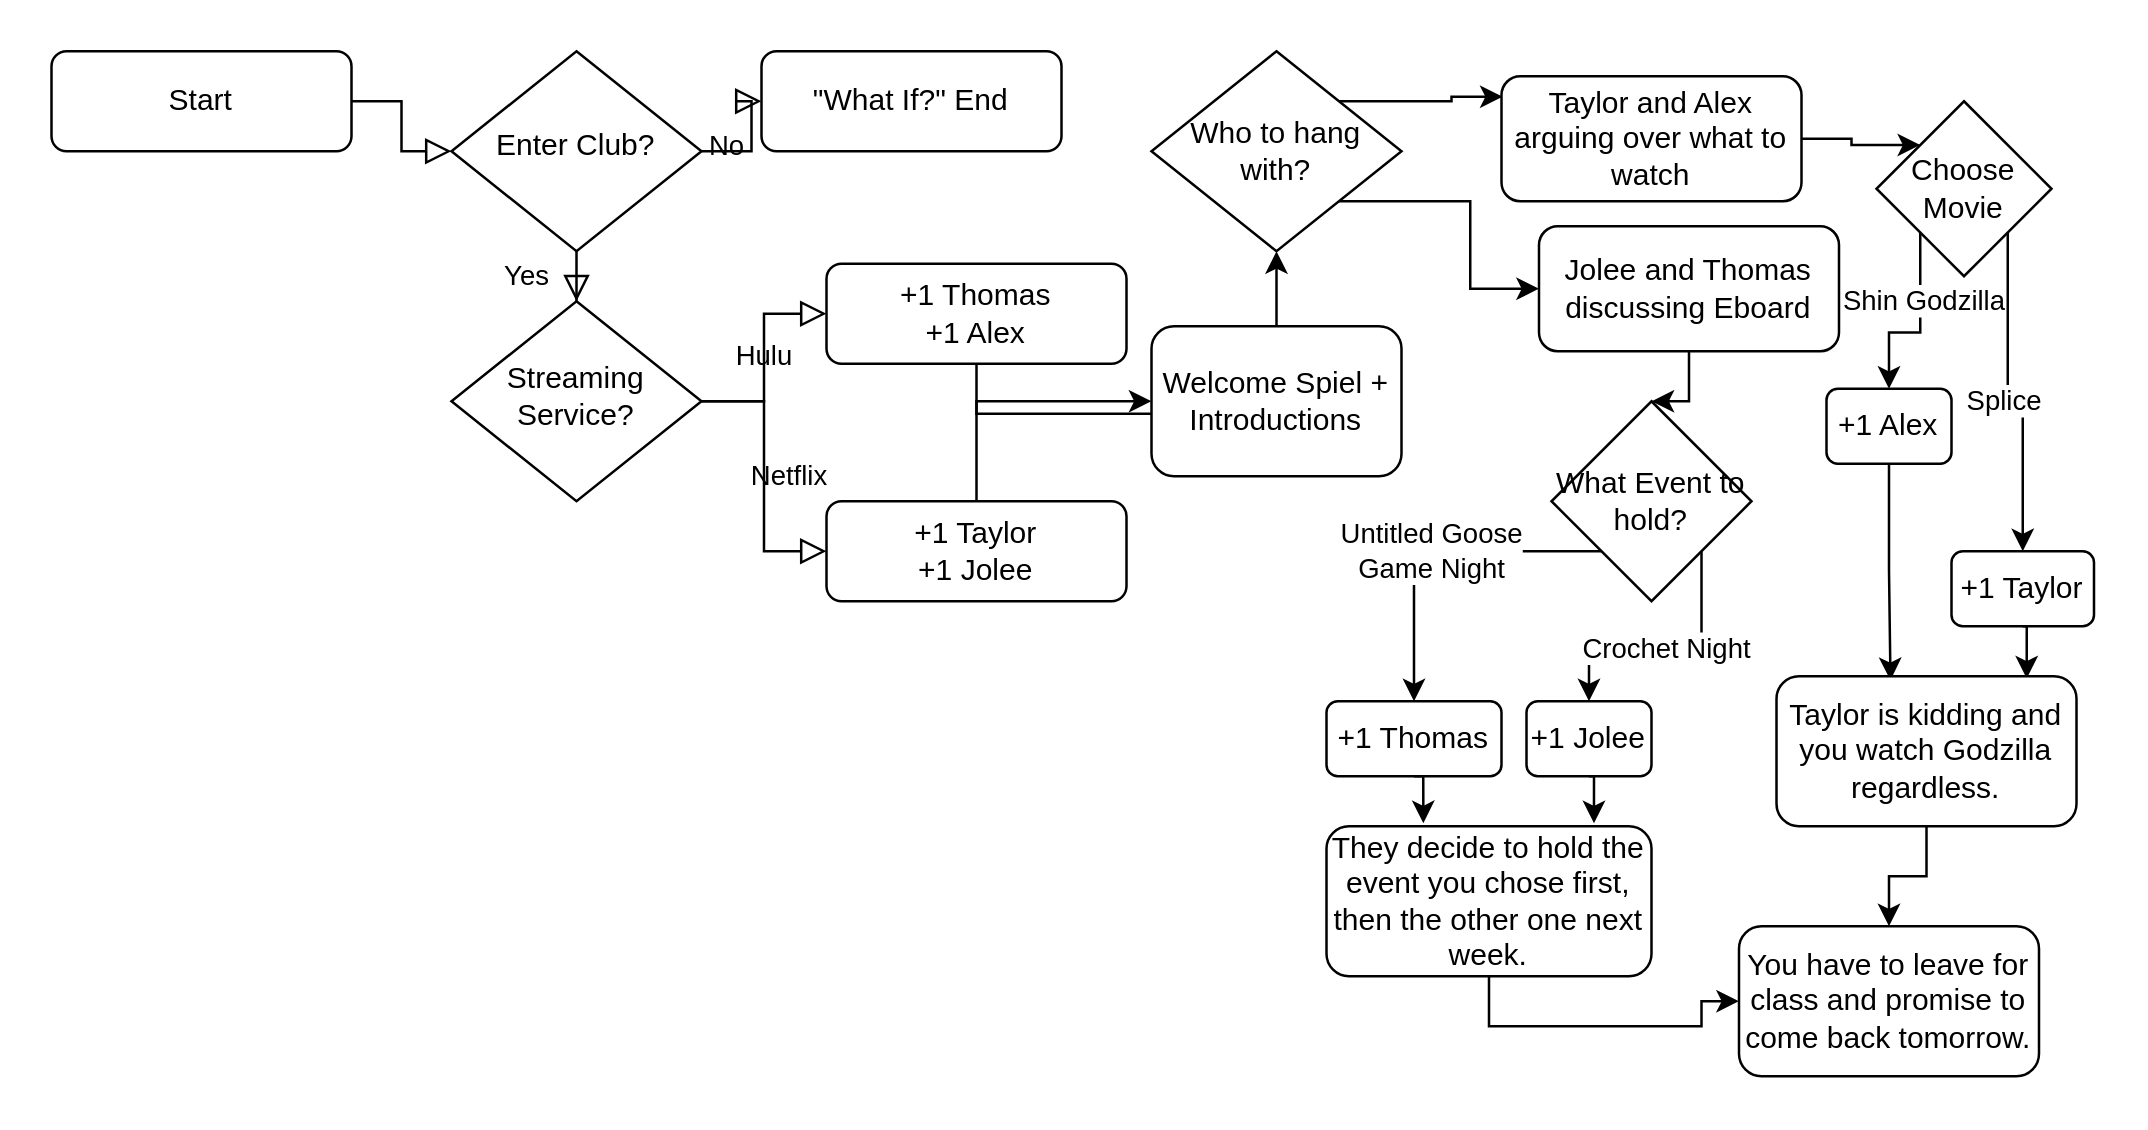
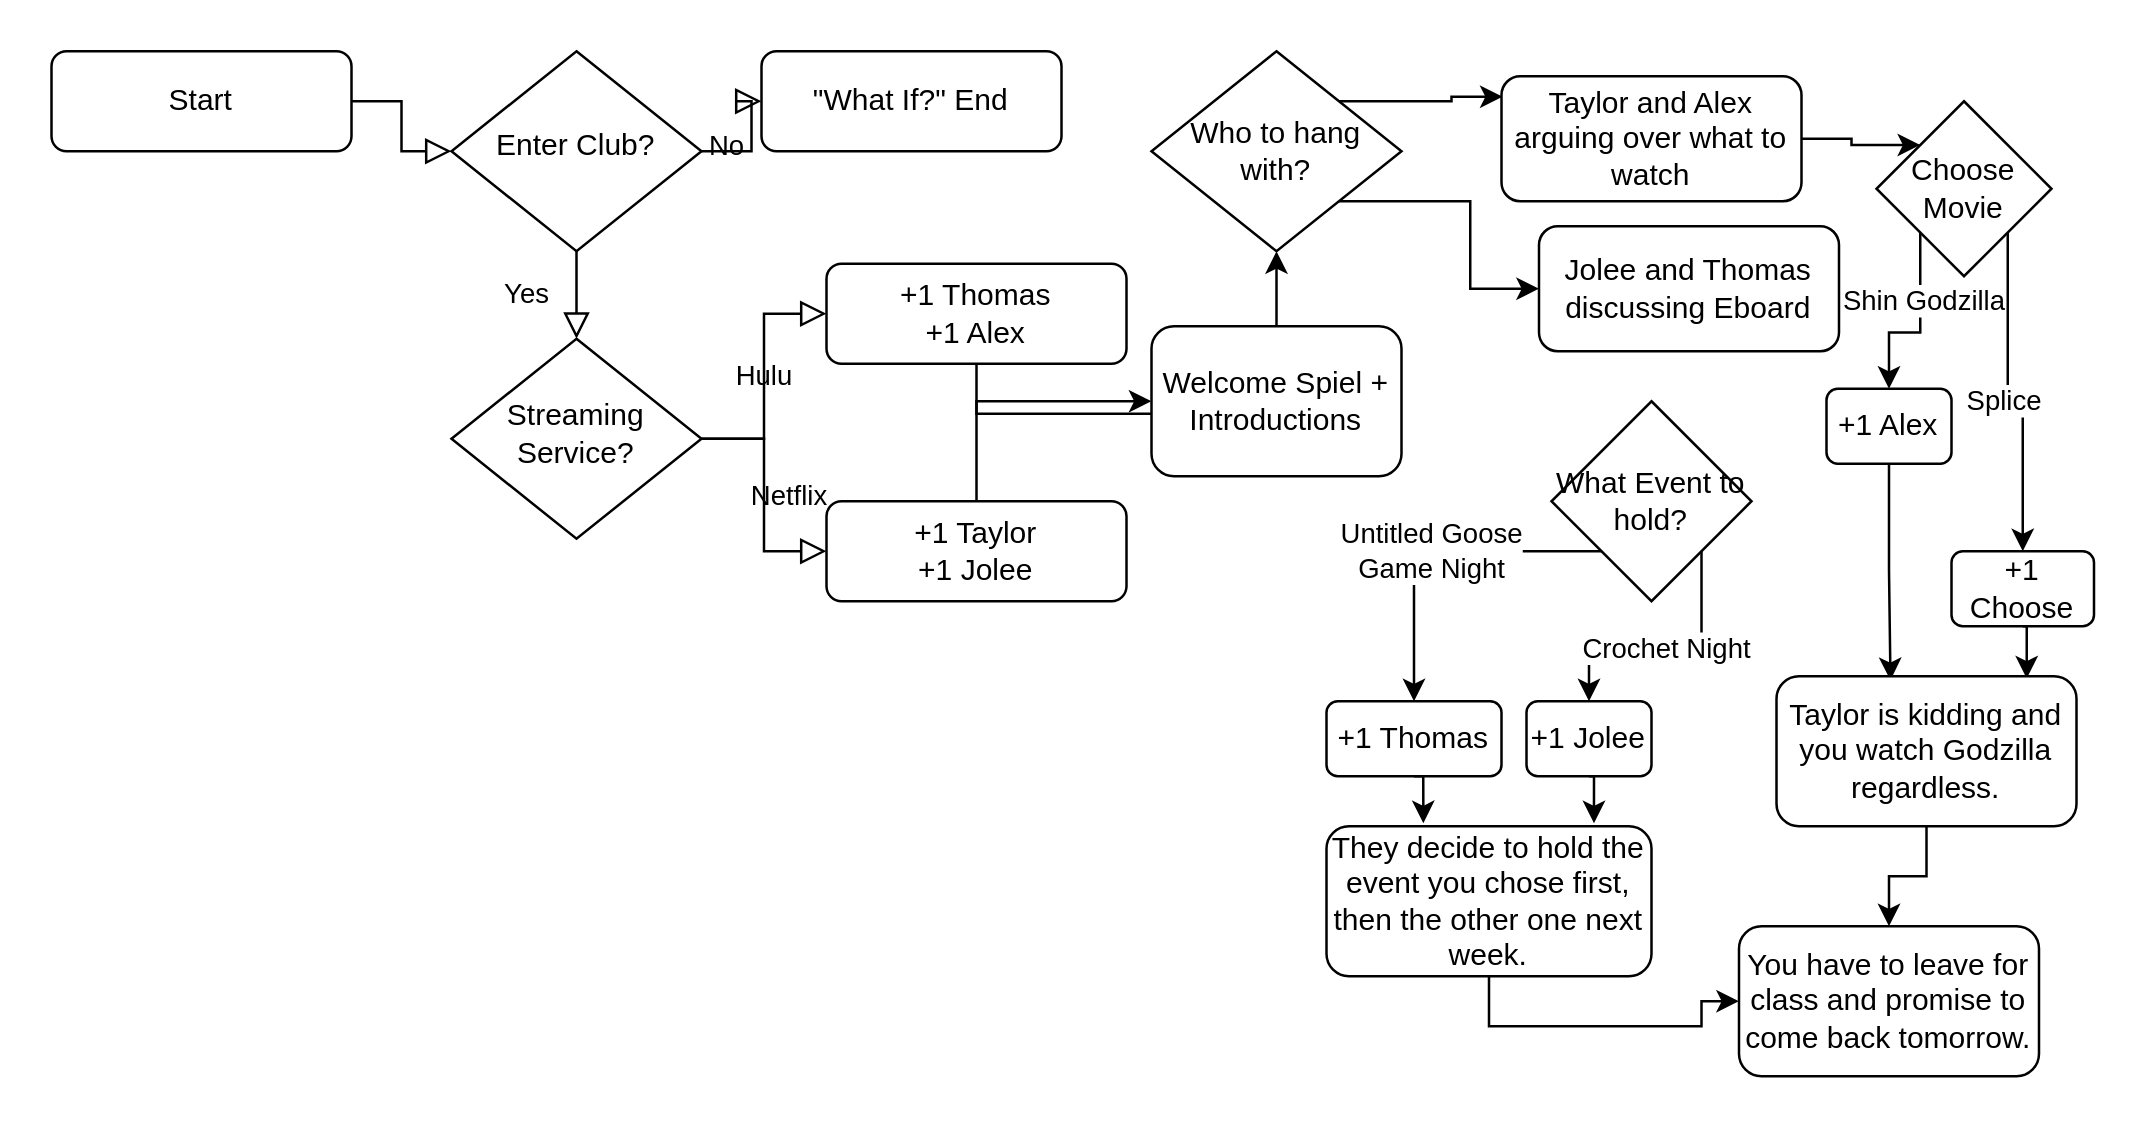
(1689, 386) -> none
(576, 401) -> (576, 439)
(2023, 589) -> (2023, 589)
